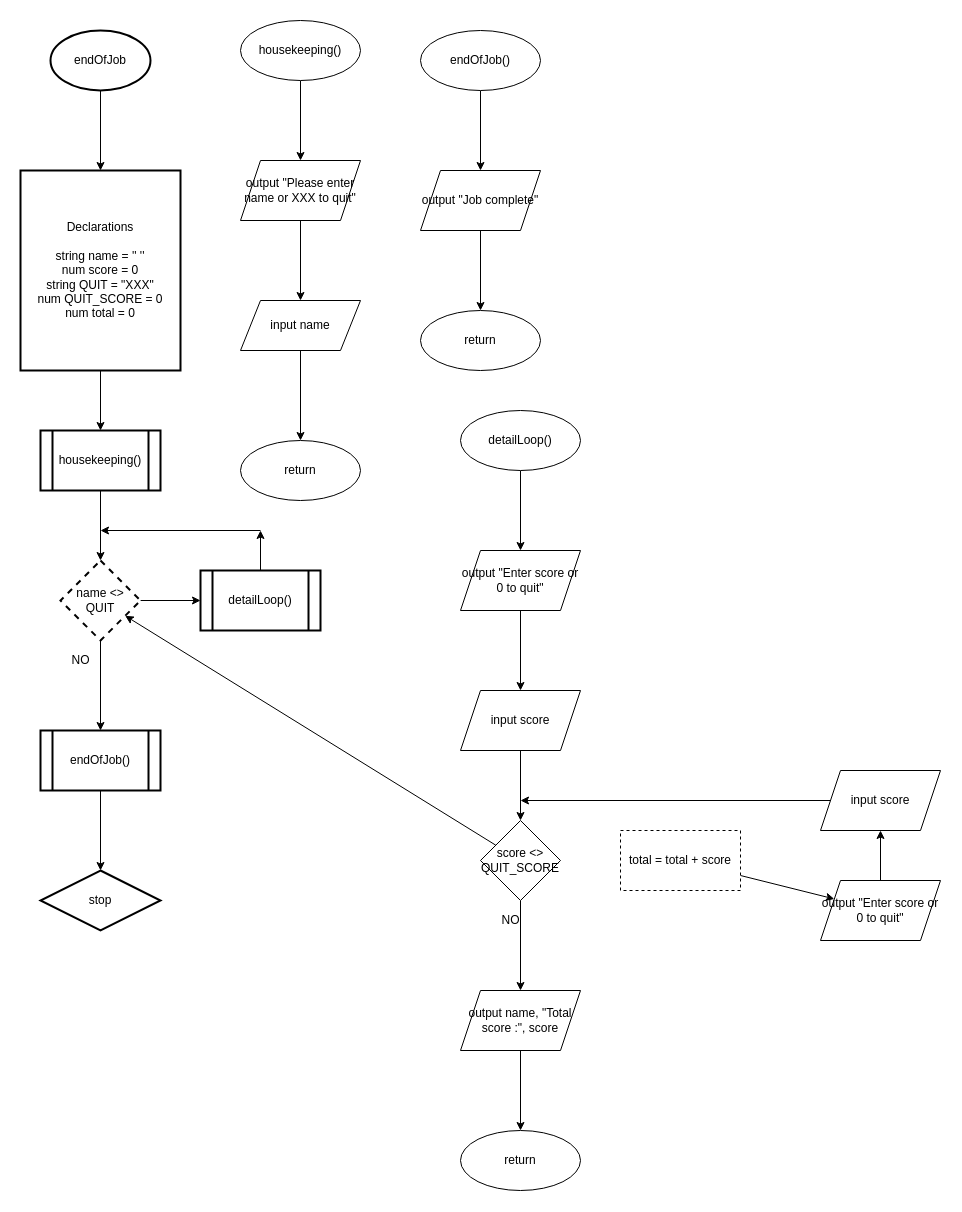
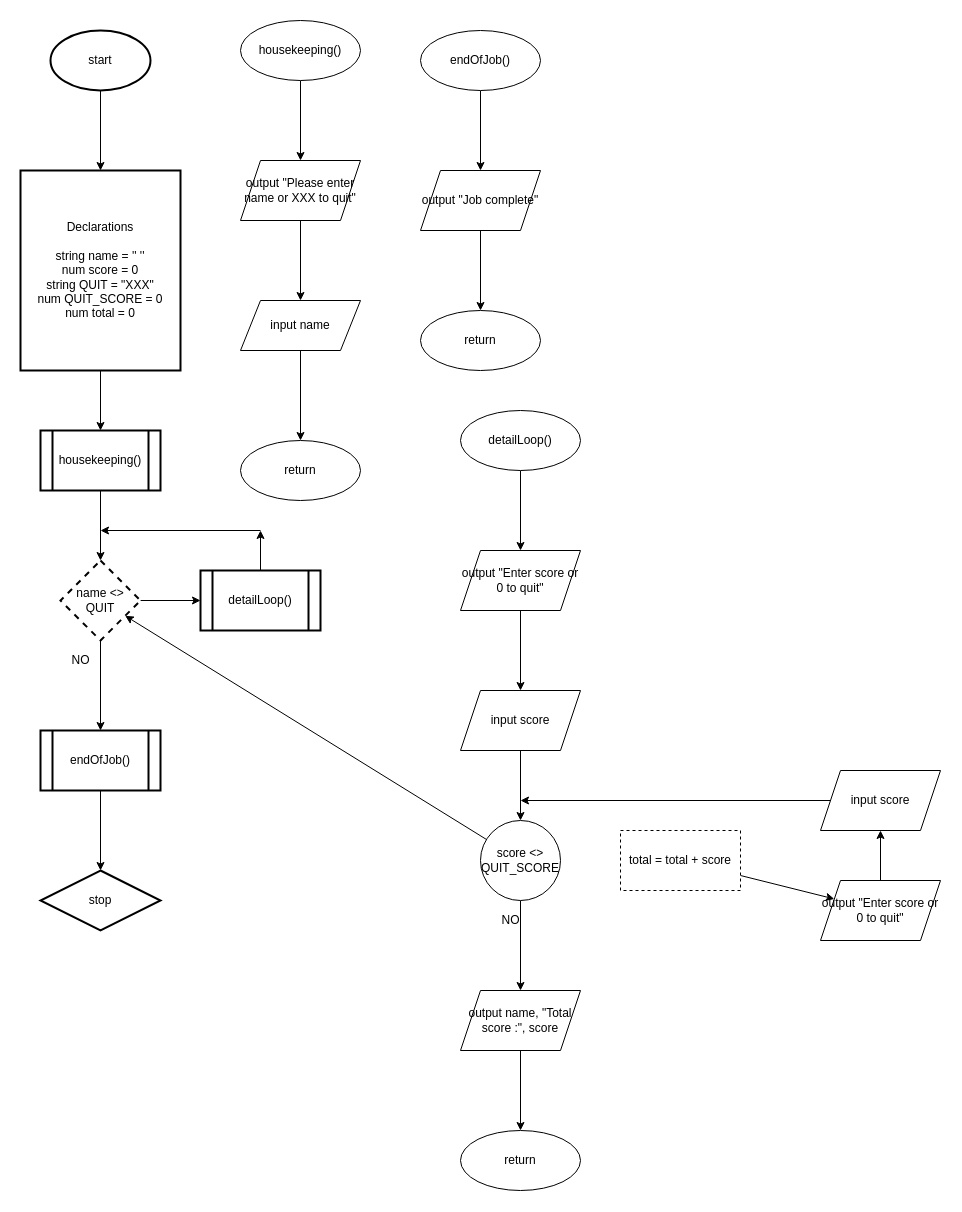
(101, 61) -> (101, 61)
(521, 861) -> (521, 861)
